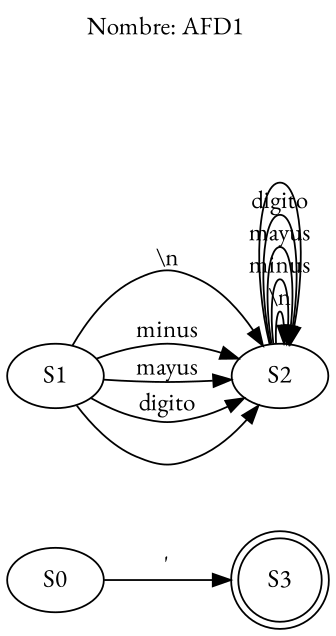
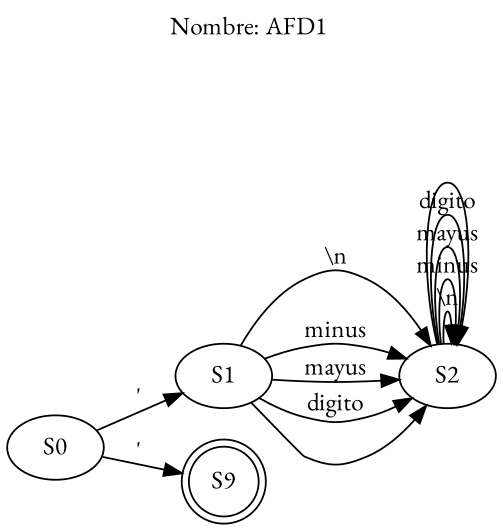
none -> (132, 415)
(280, 580) -> (224, 482)
